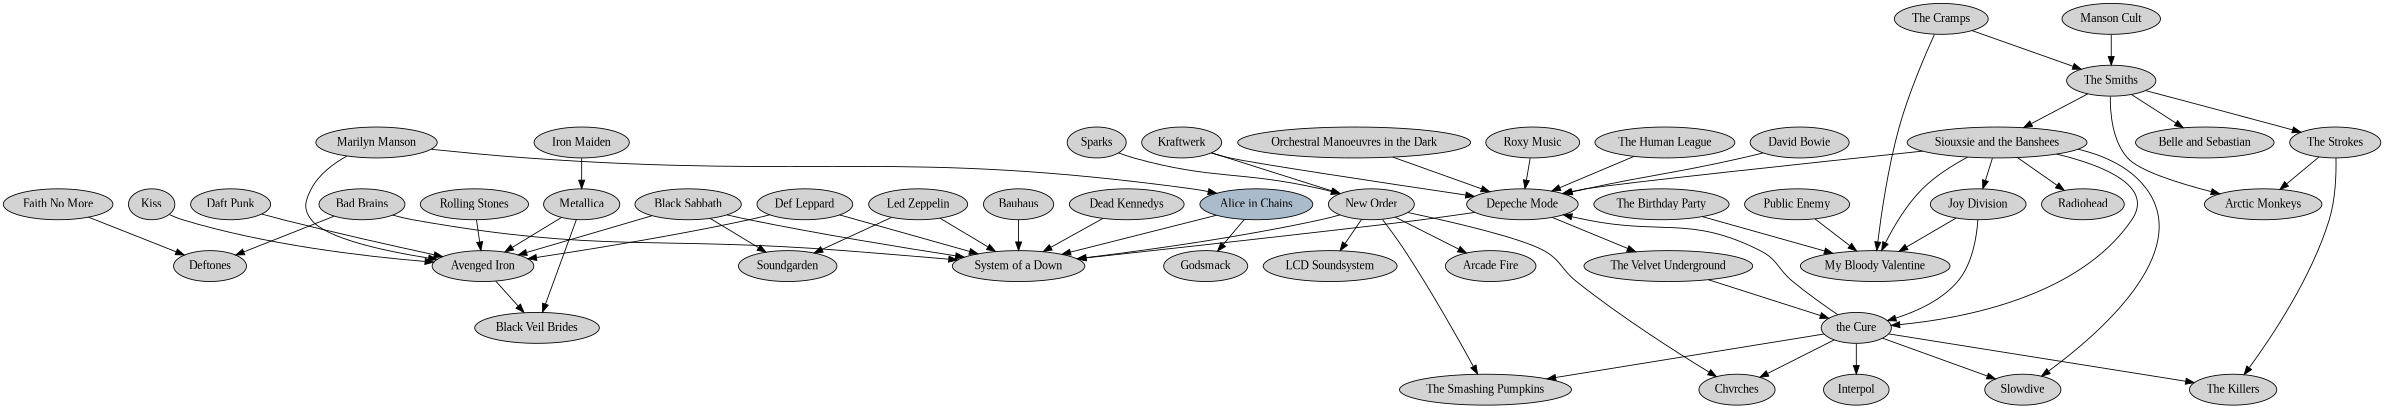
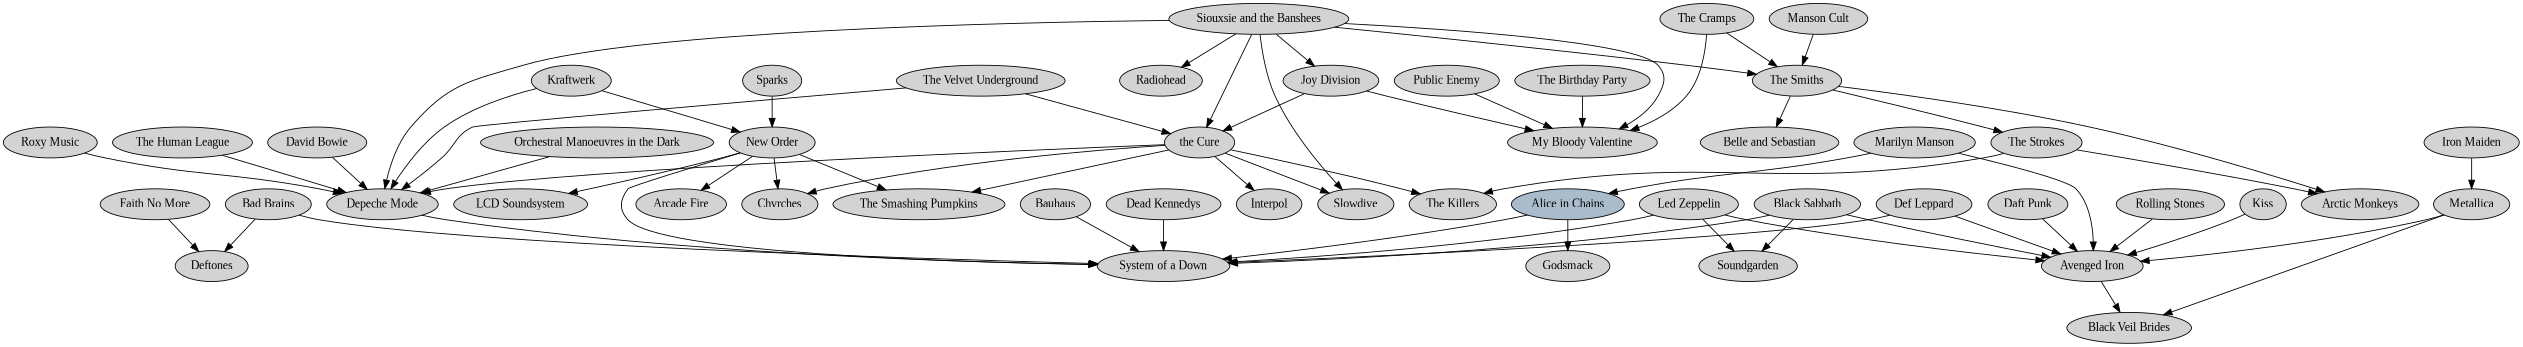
(2060, 109) -> (1541, 49)
(1590, 233) -> (646, 110)
none -> (1880, 241)
